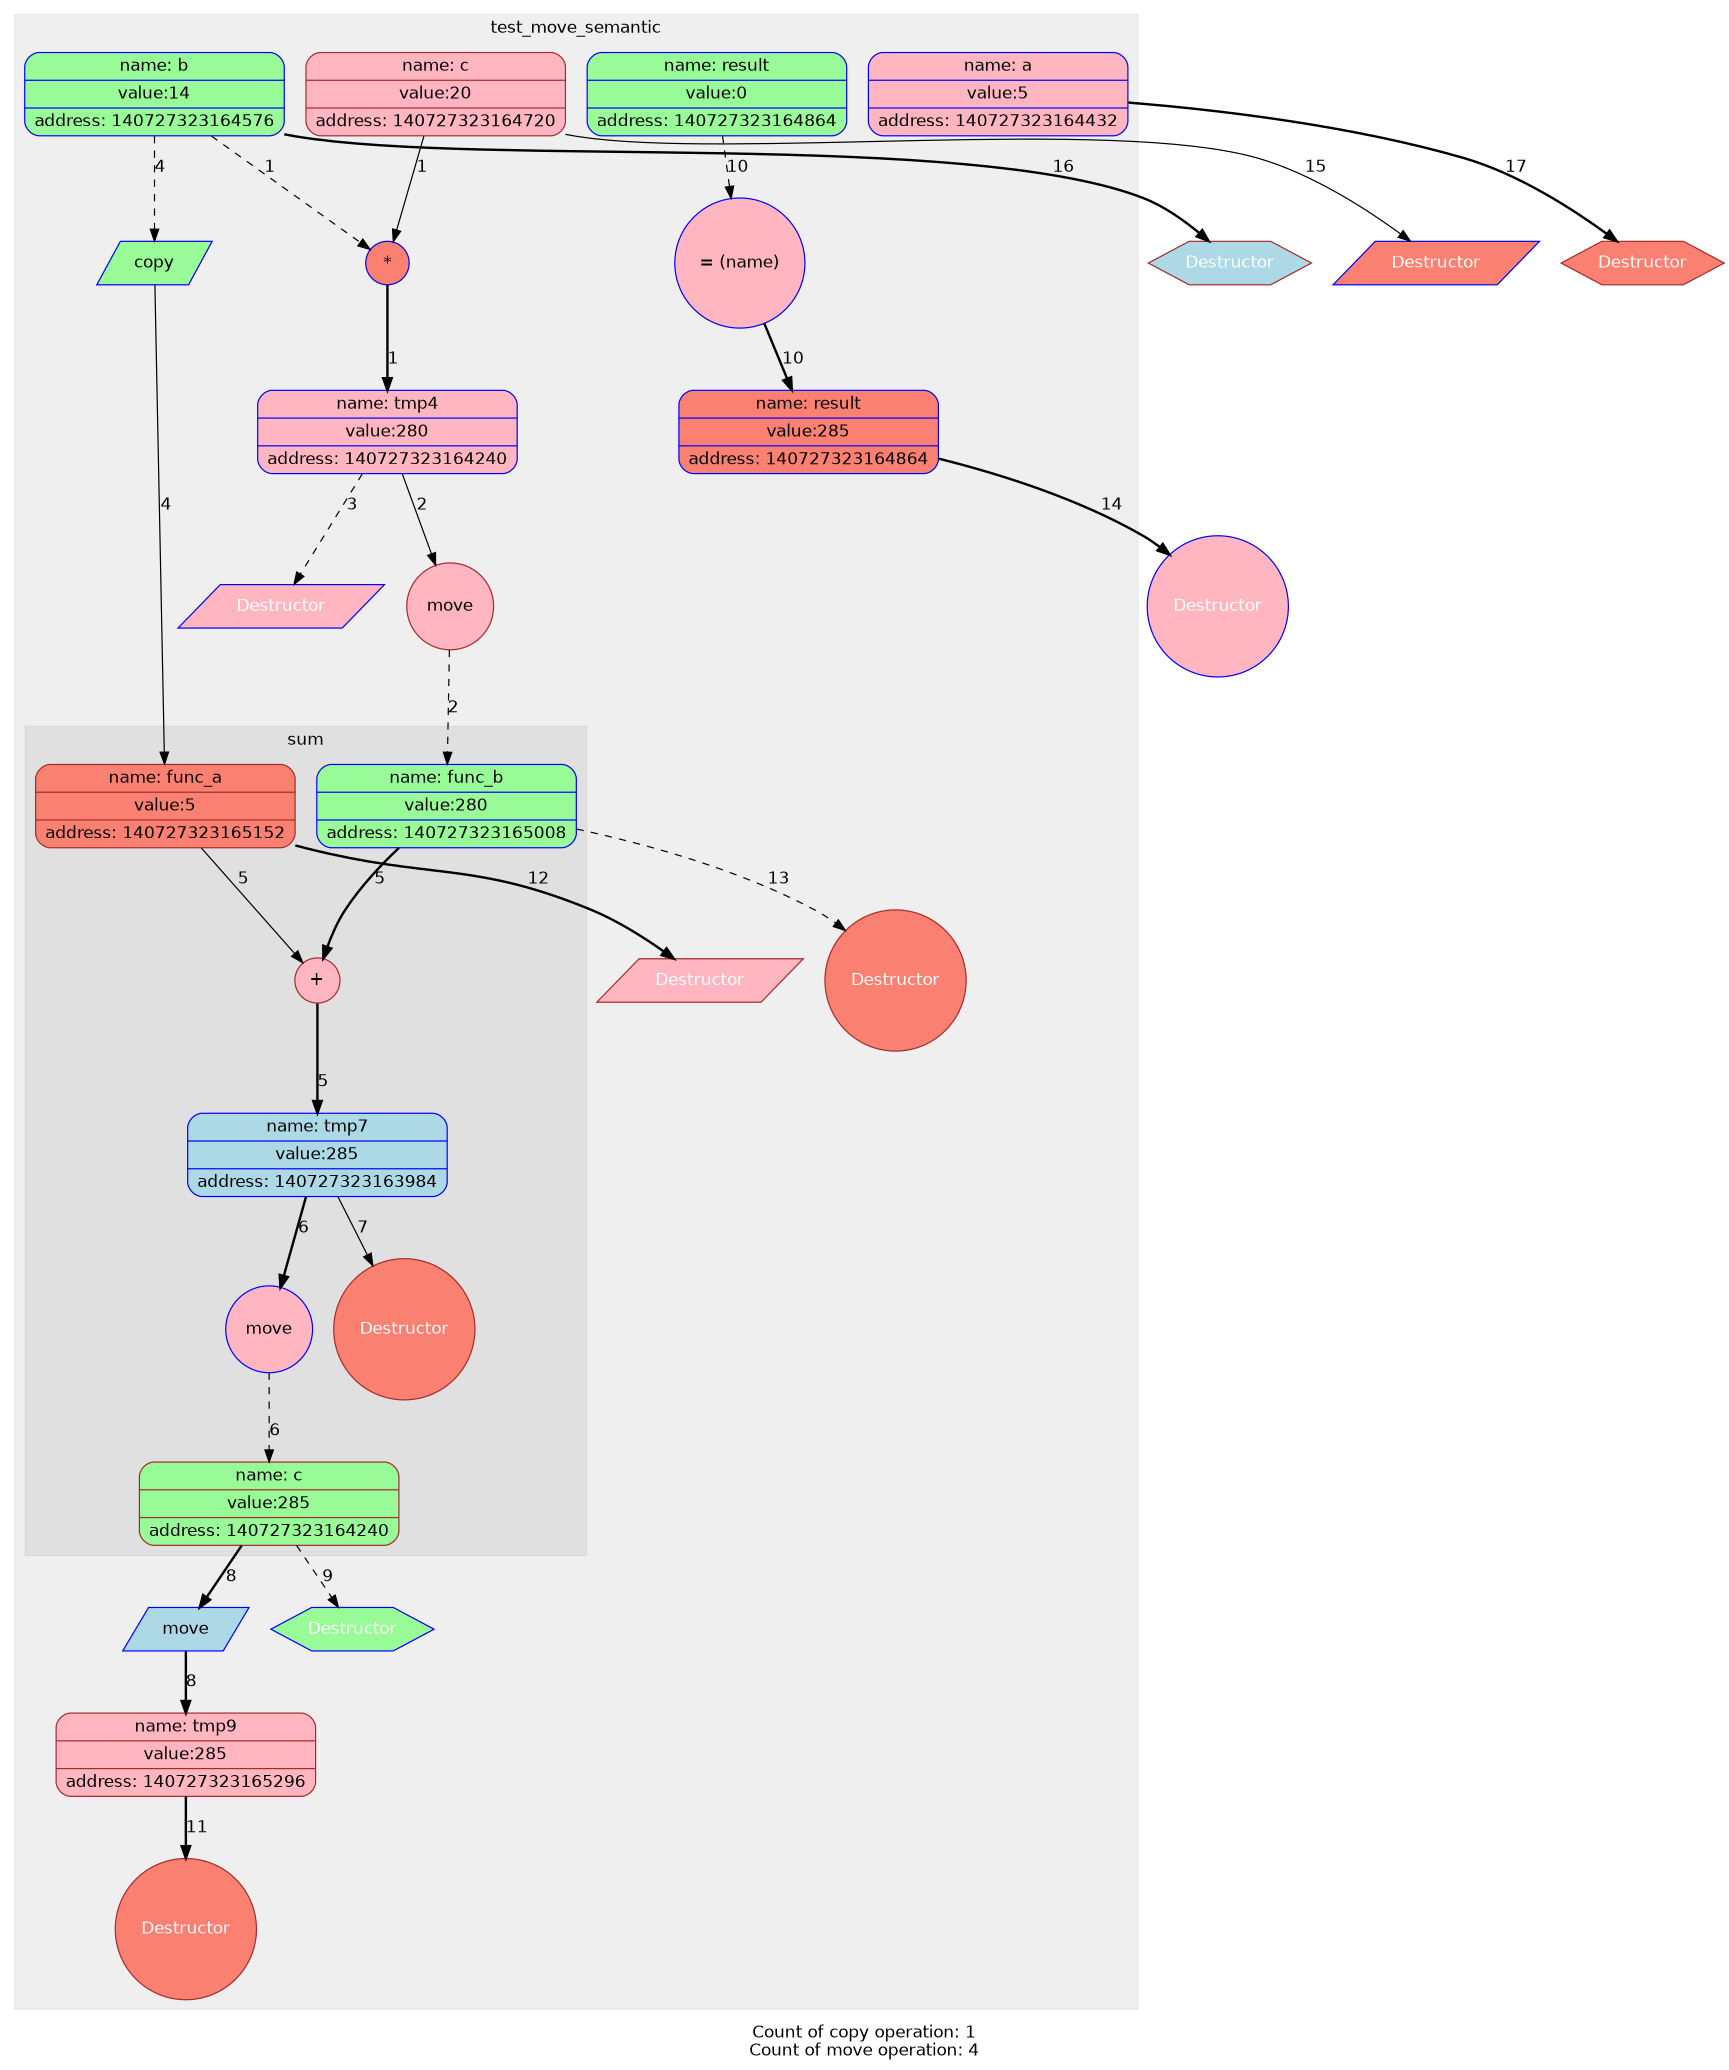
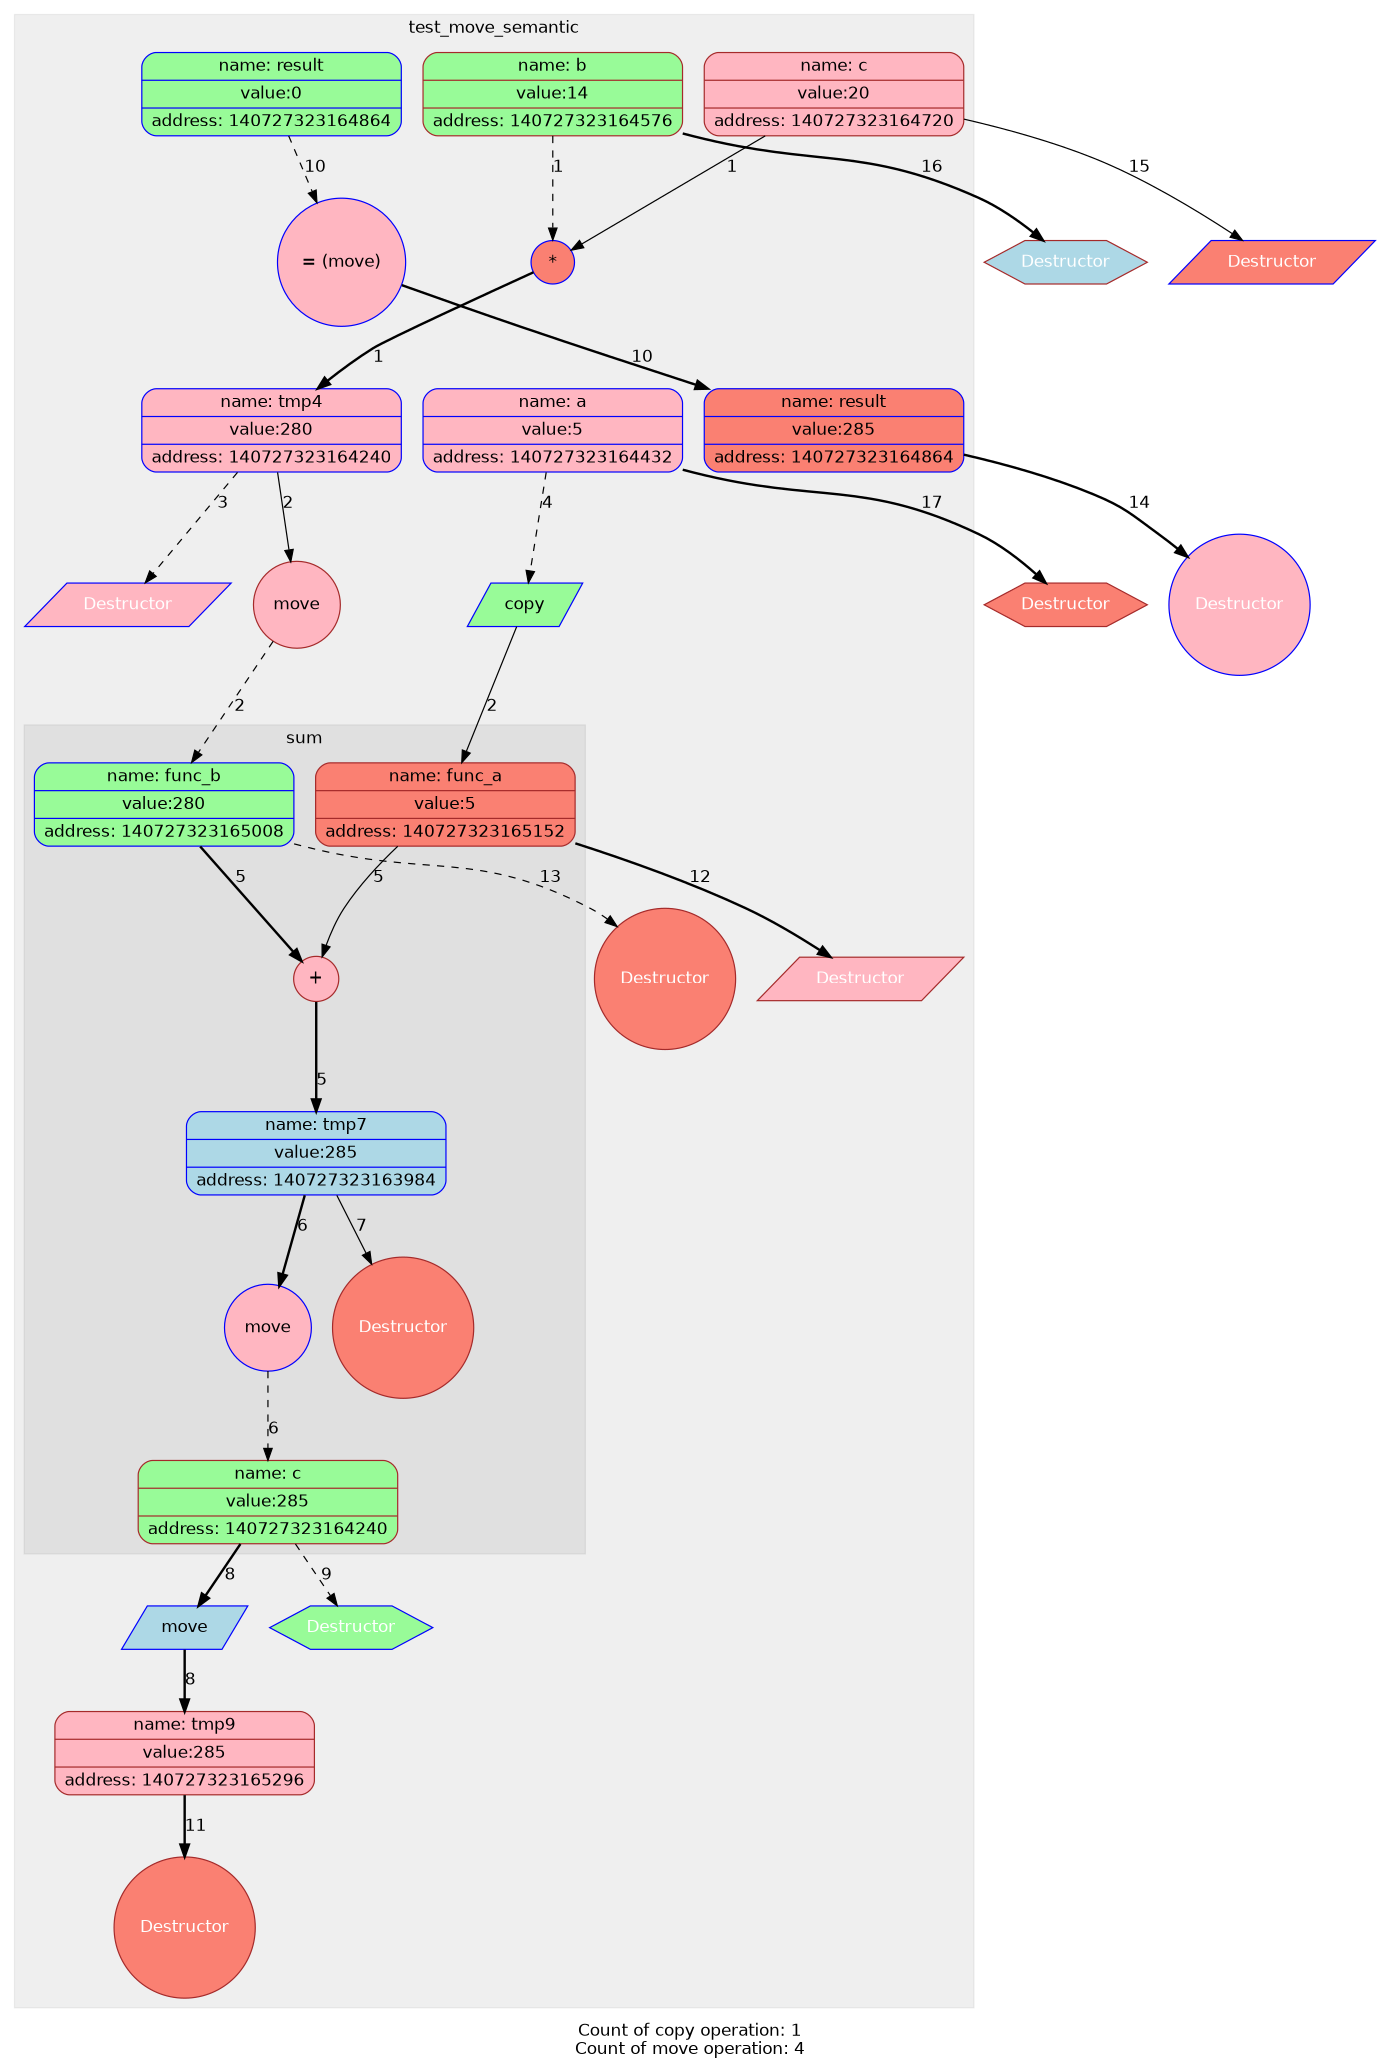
(154, 94) -> (553, 94)
(154, 183) -> (538, 521)
(740, 263) -> (342, 262)
(167, 505) -> (492, 706)
